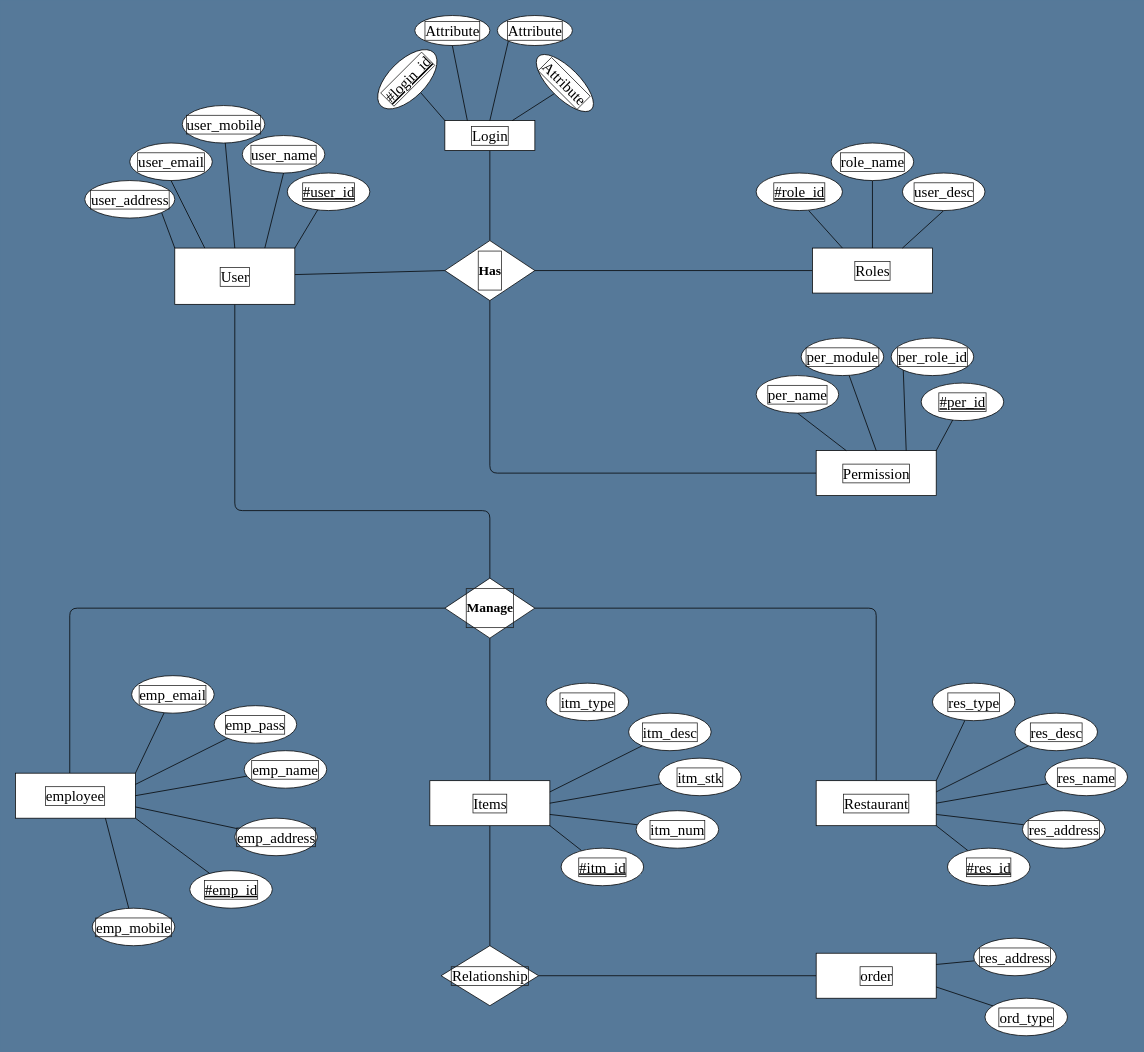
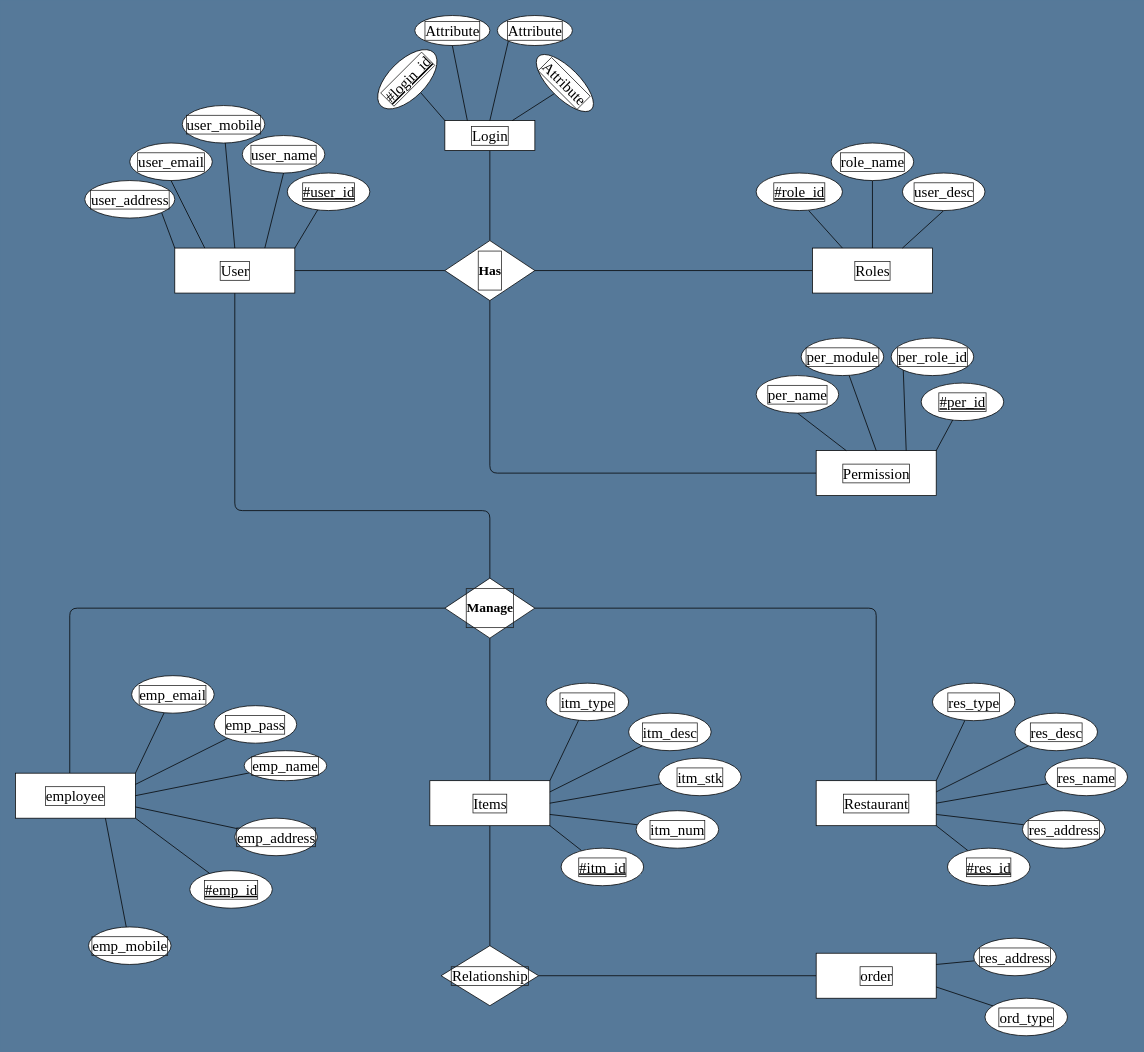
(235, 276) -> (235, 270)
none -> (564, 750)
(285, 769) -> (285, 765)
(134, 927) -> (130, 945)
